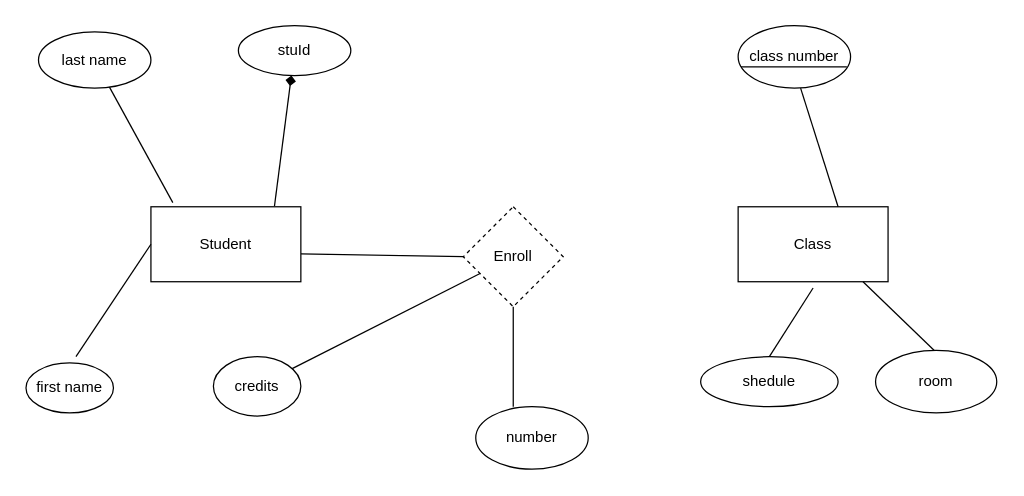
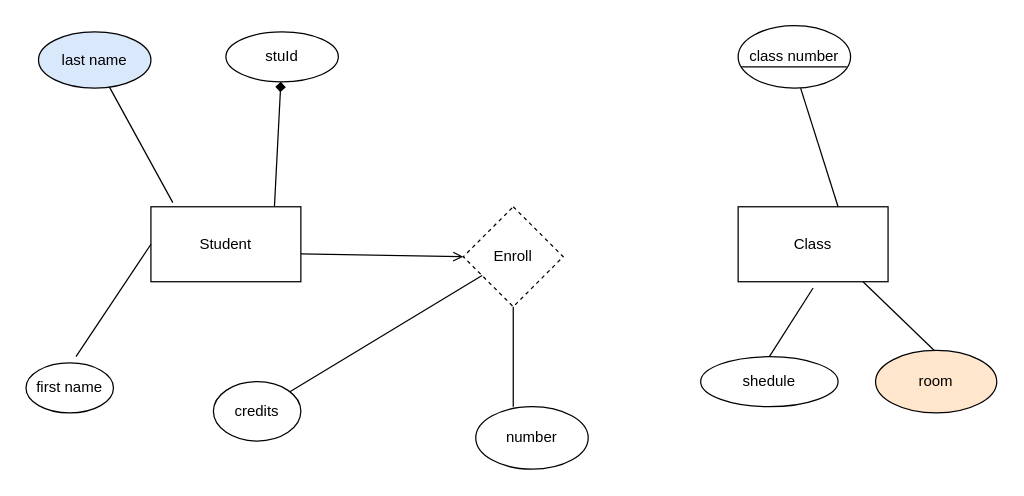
(294, 51) -> (282, 57)
(94, 60) -> (94, 60)
(457, 257) -> (456, 257)
(936, 382) -> (936, 382)
(257, 387) -> (257, 412)
